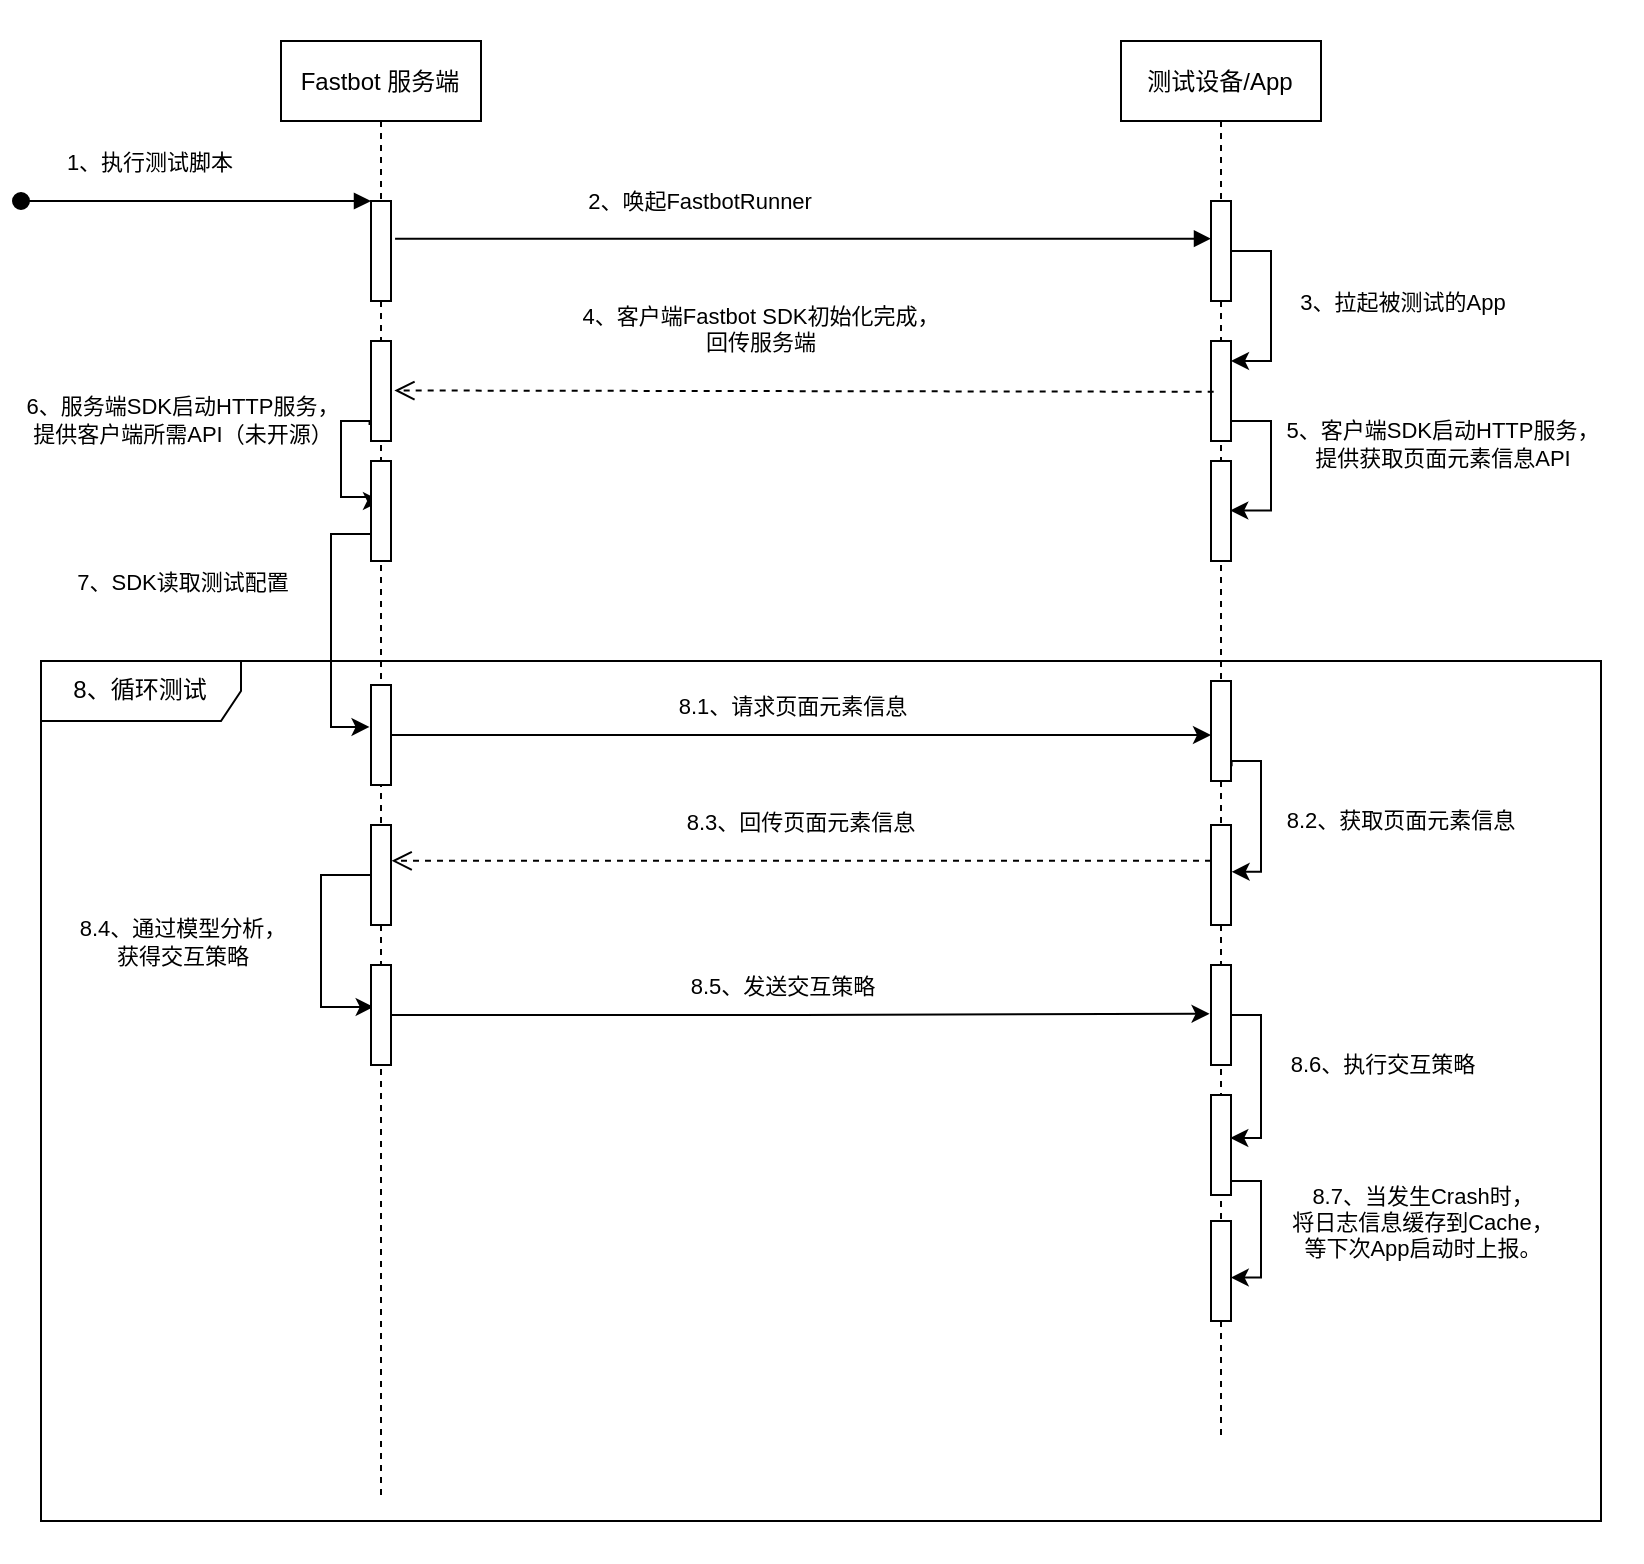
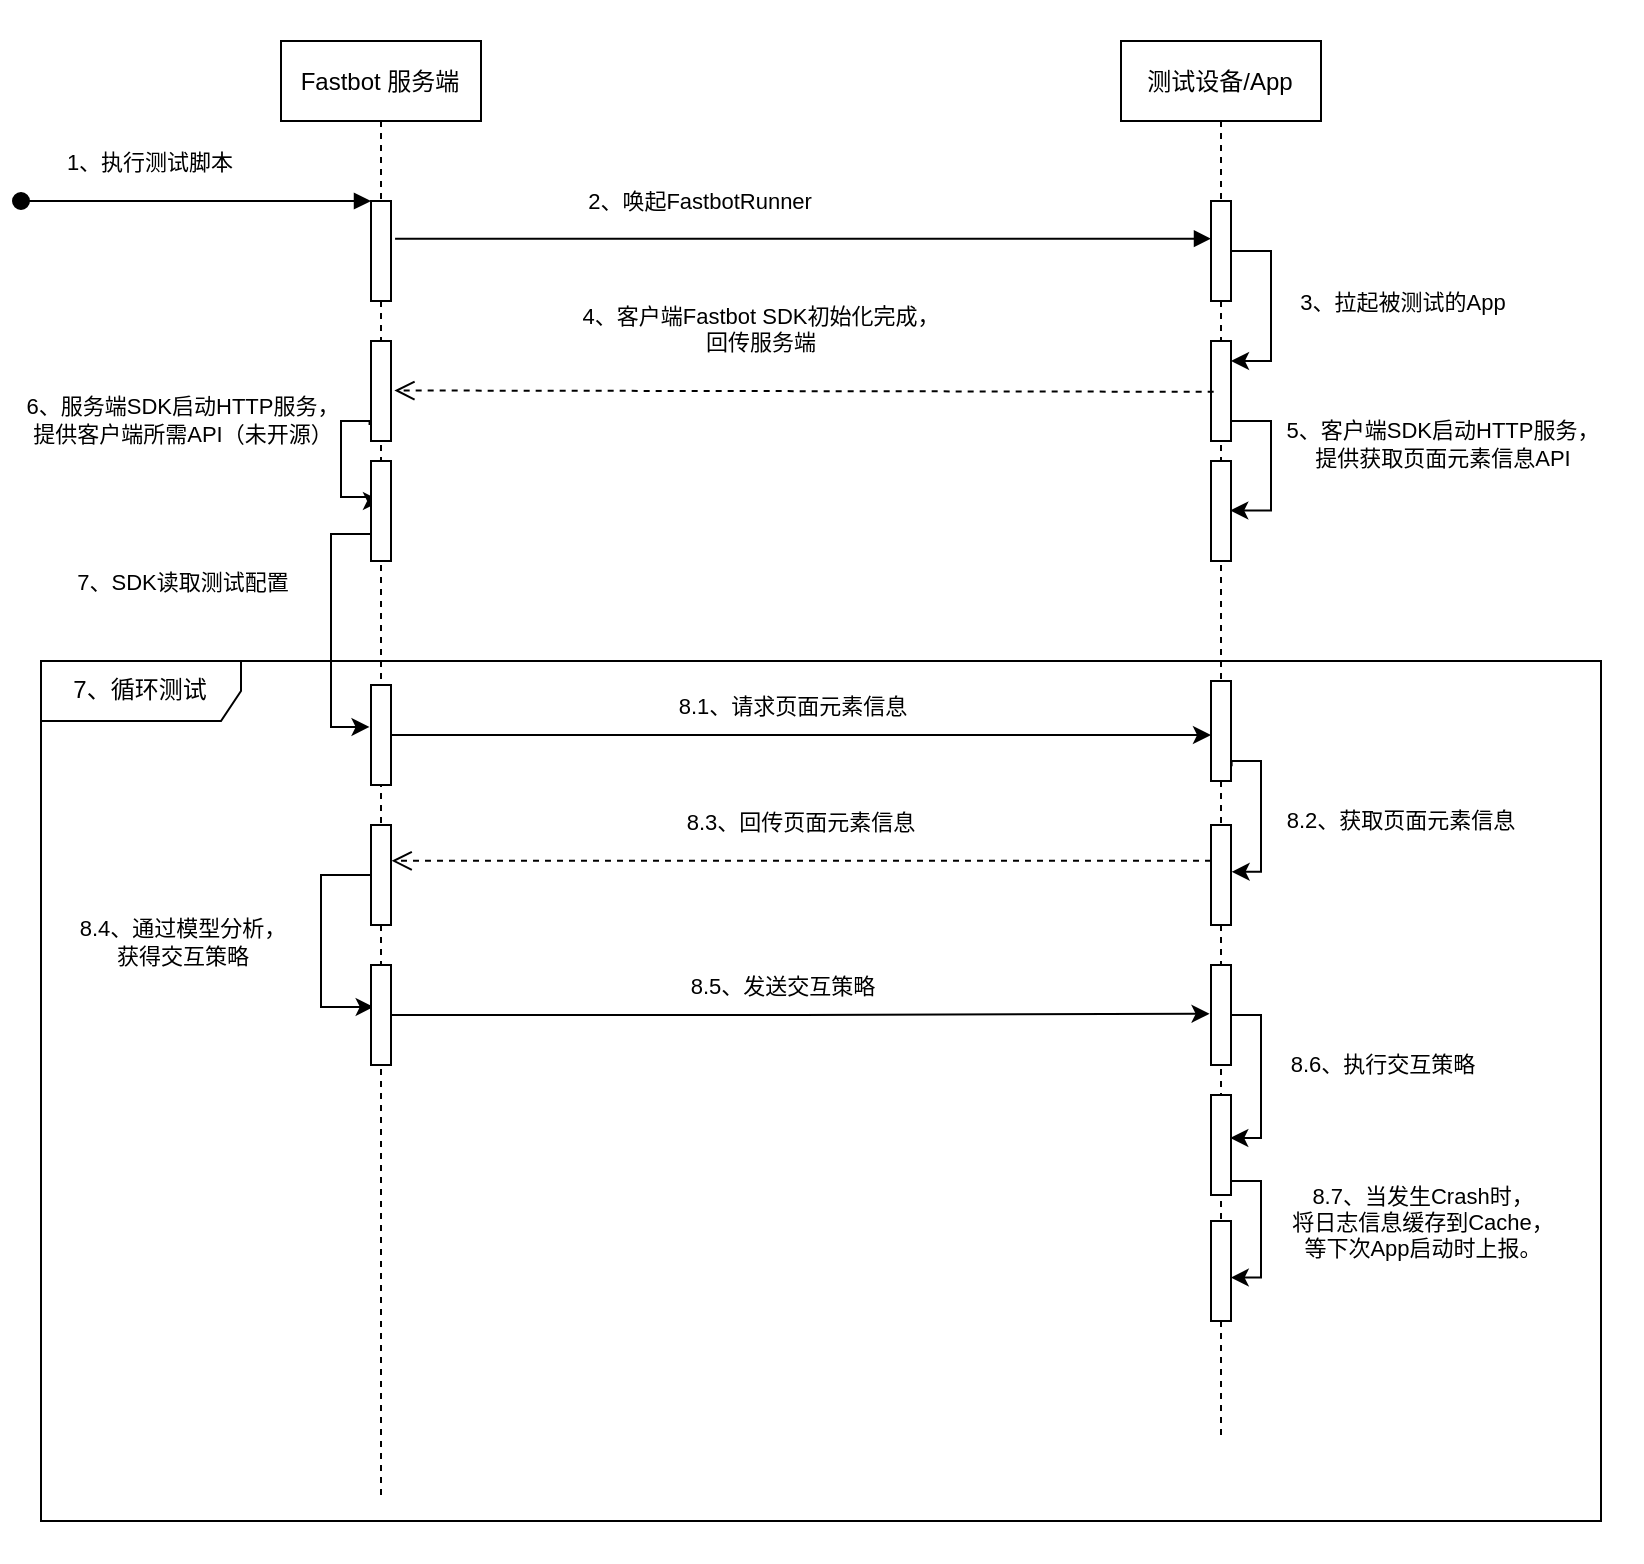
(141, 691) -> (141, 691)
